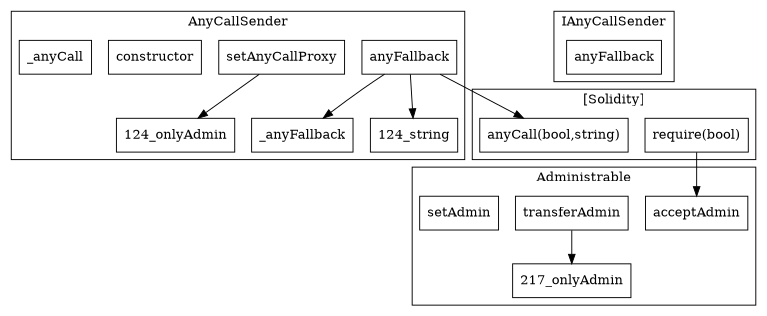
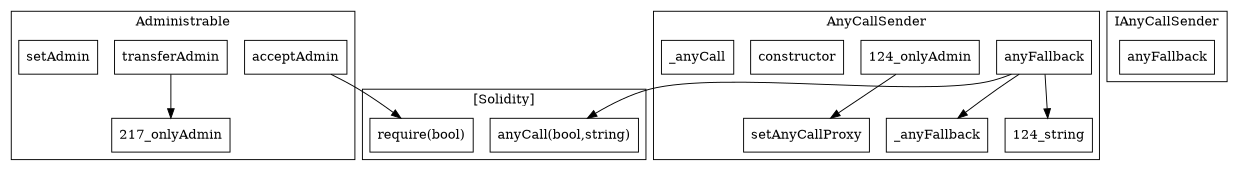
(233, 93) -> (867, 94)
(697, 173) -> (369, 96)
